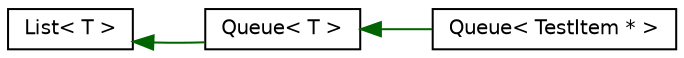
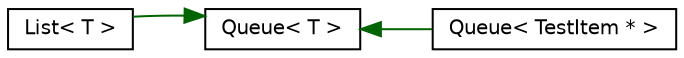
(179, 43) -> (159, 16)
